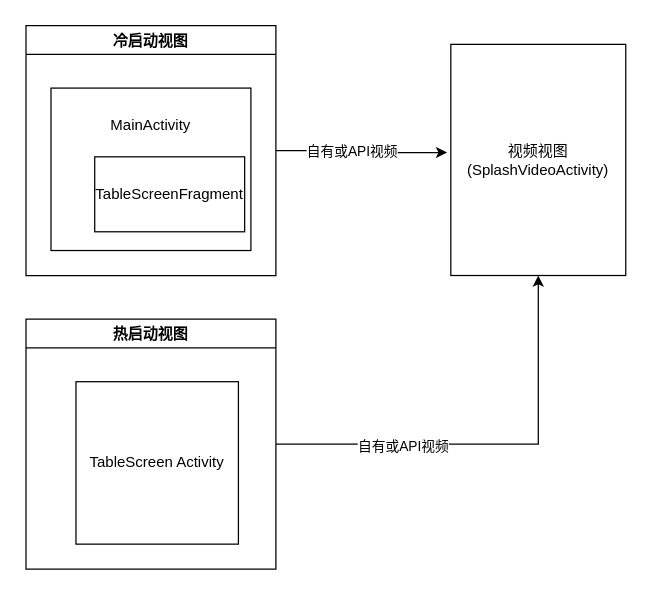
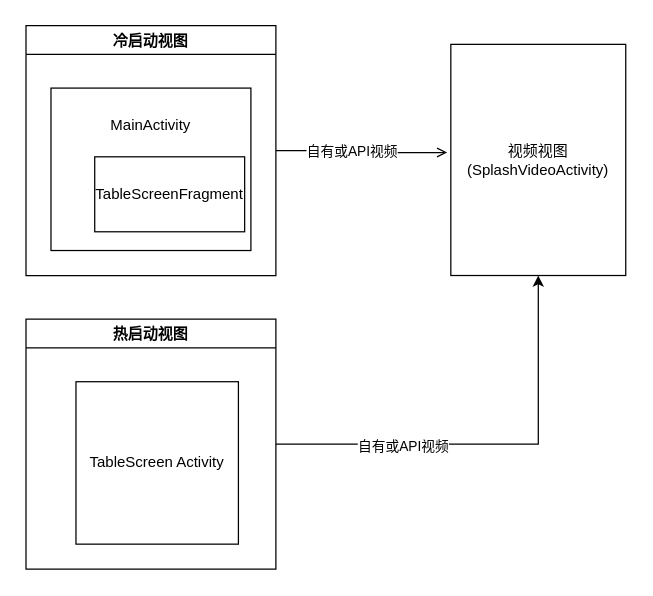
(437, 153) -> (439, 153)
